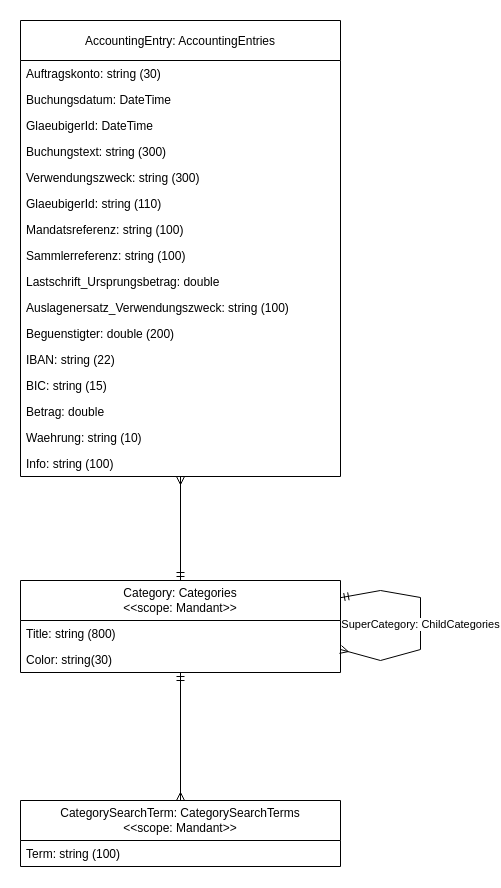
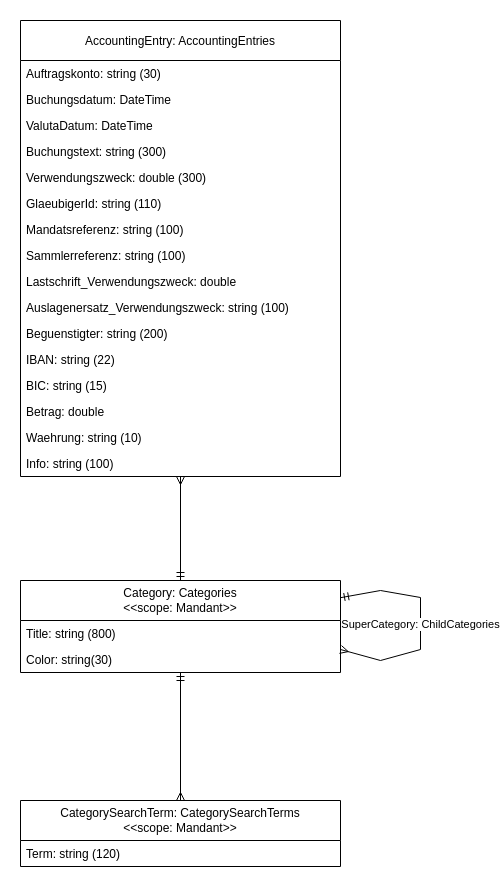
(92, 126) -> (90, 126)
(121, 178) -> (121, 178)
(137, 282) -> (141, 282)
(109, 334) -> (109, 334)
(80, 854) -> (80, 854)
